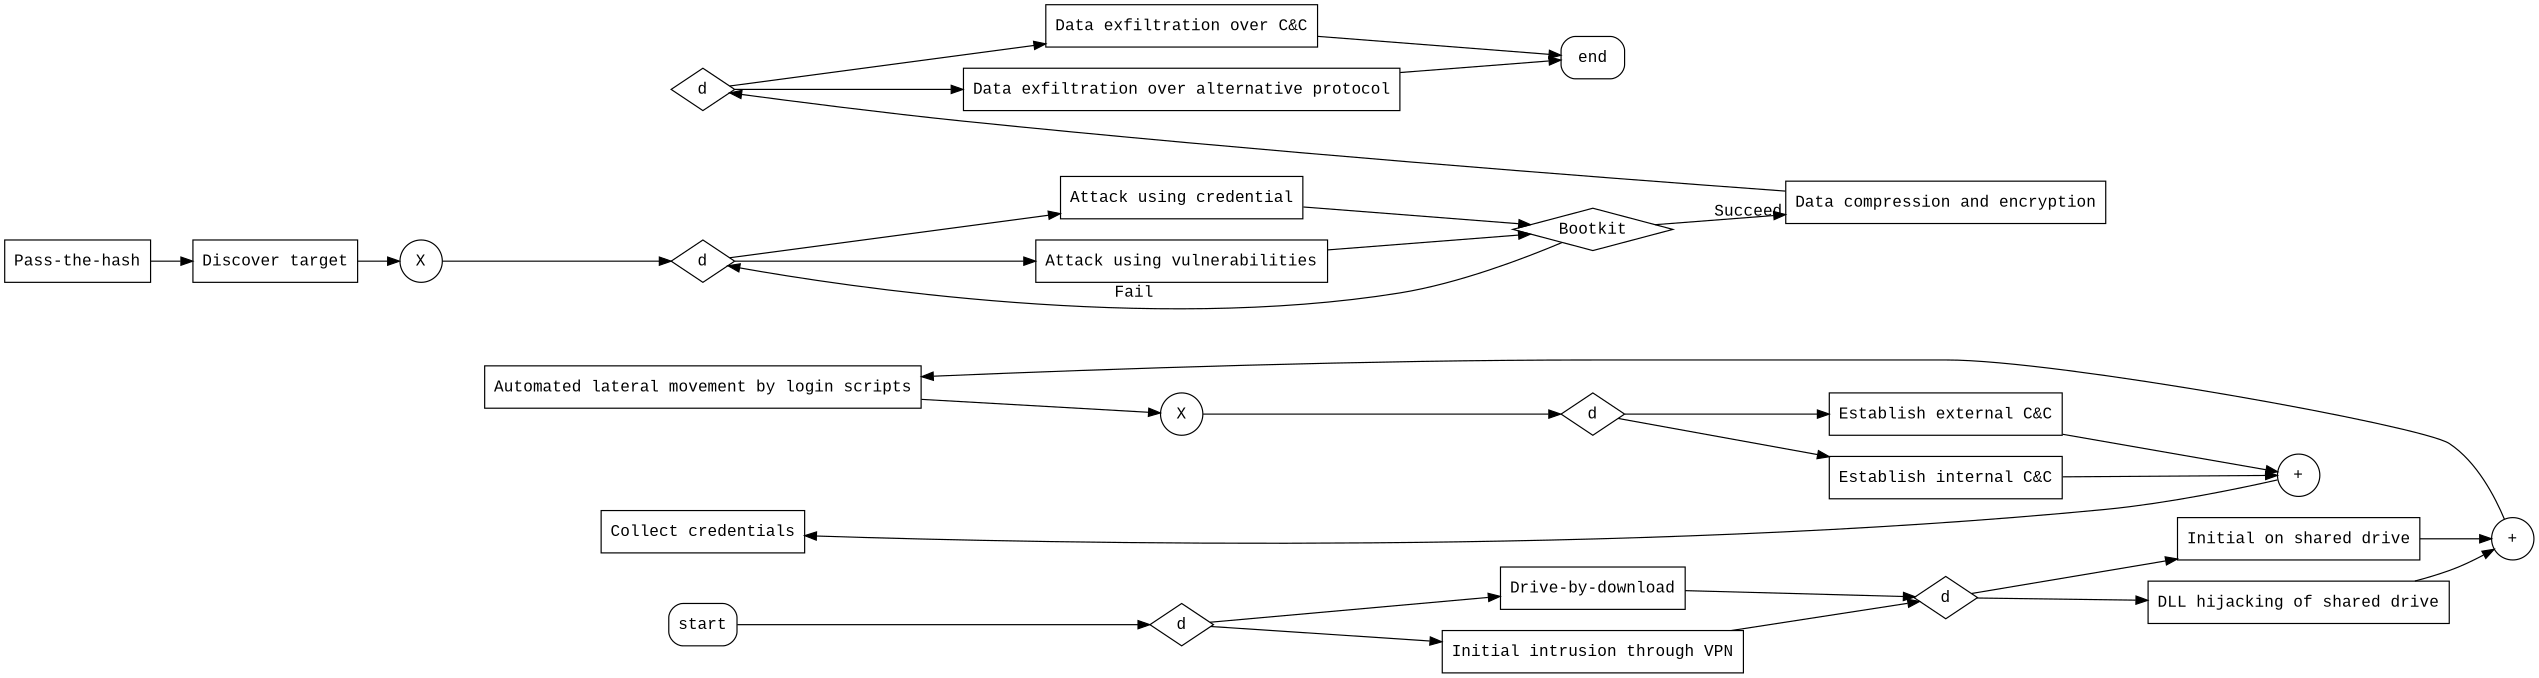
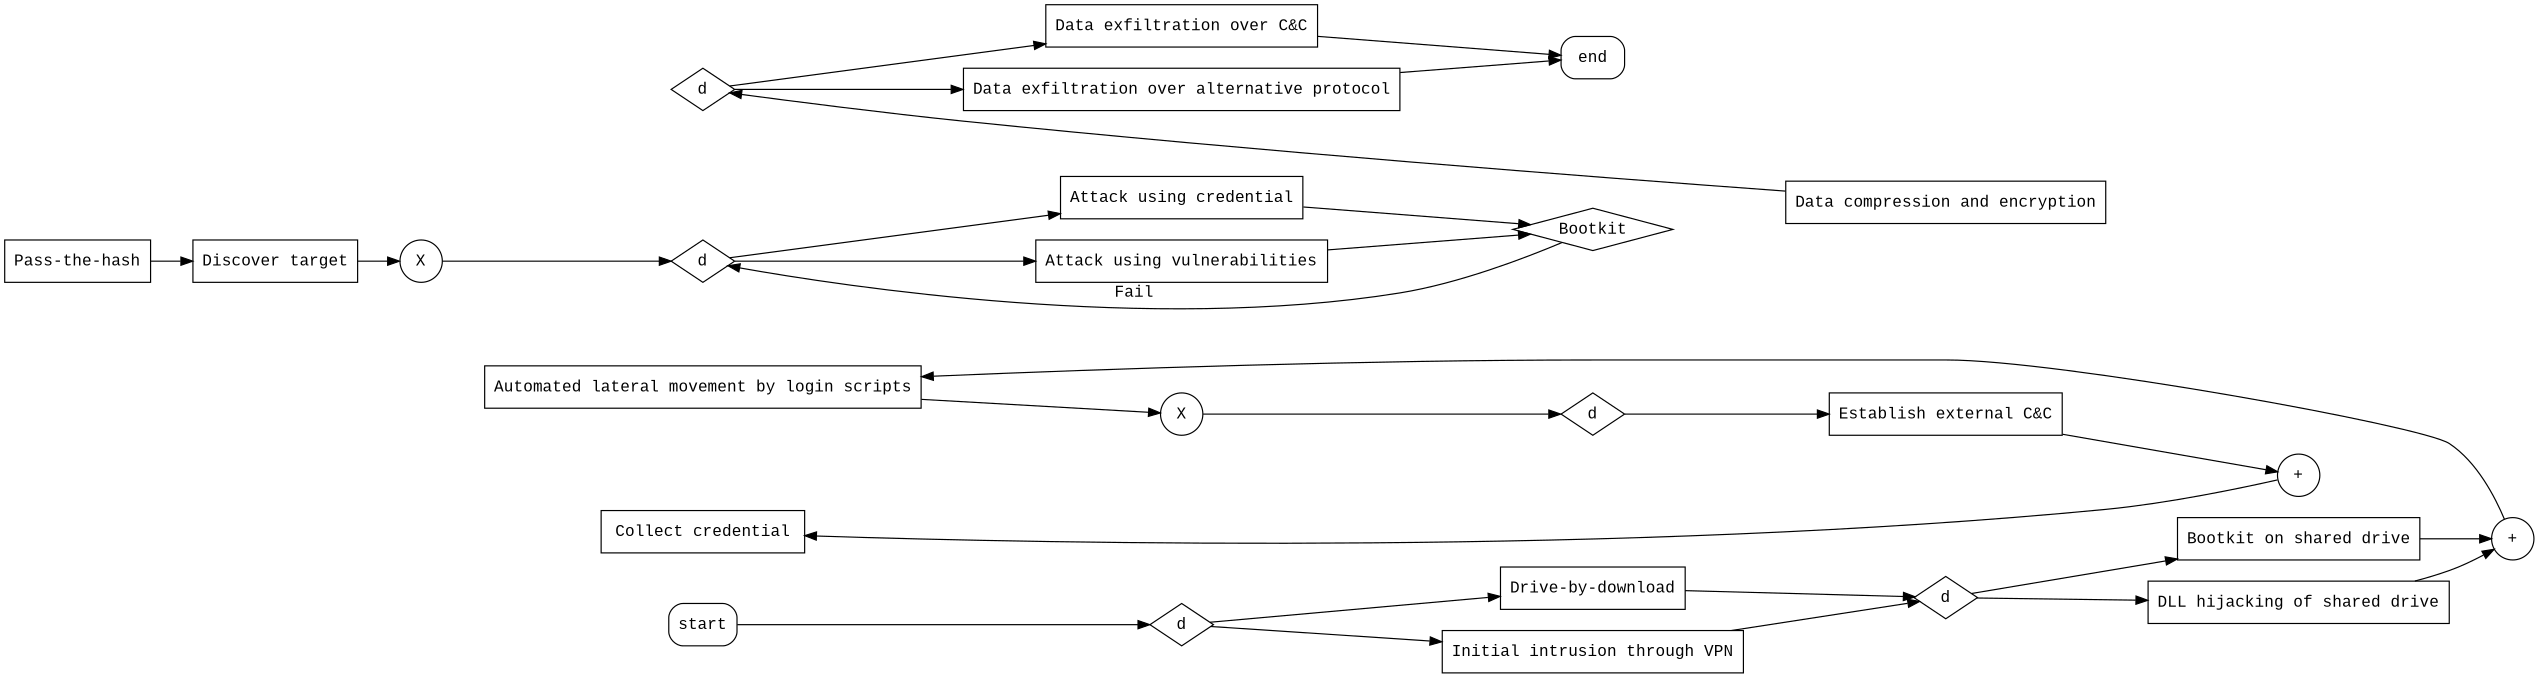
(1714, 220) -> none
(1946, 478) -> none
(703, 532) -> (703, 532)
(2299, 539) -> (2299, 539)
